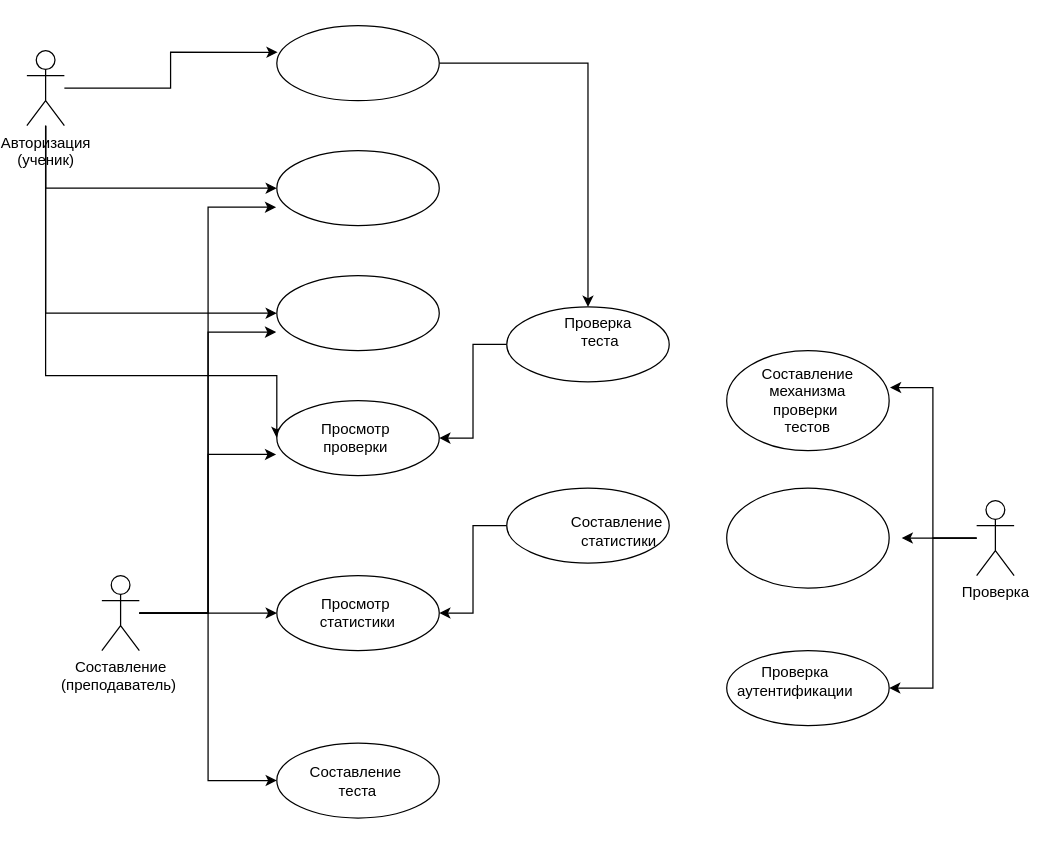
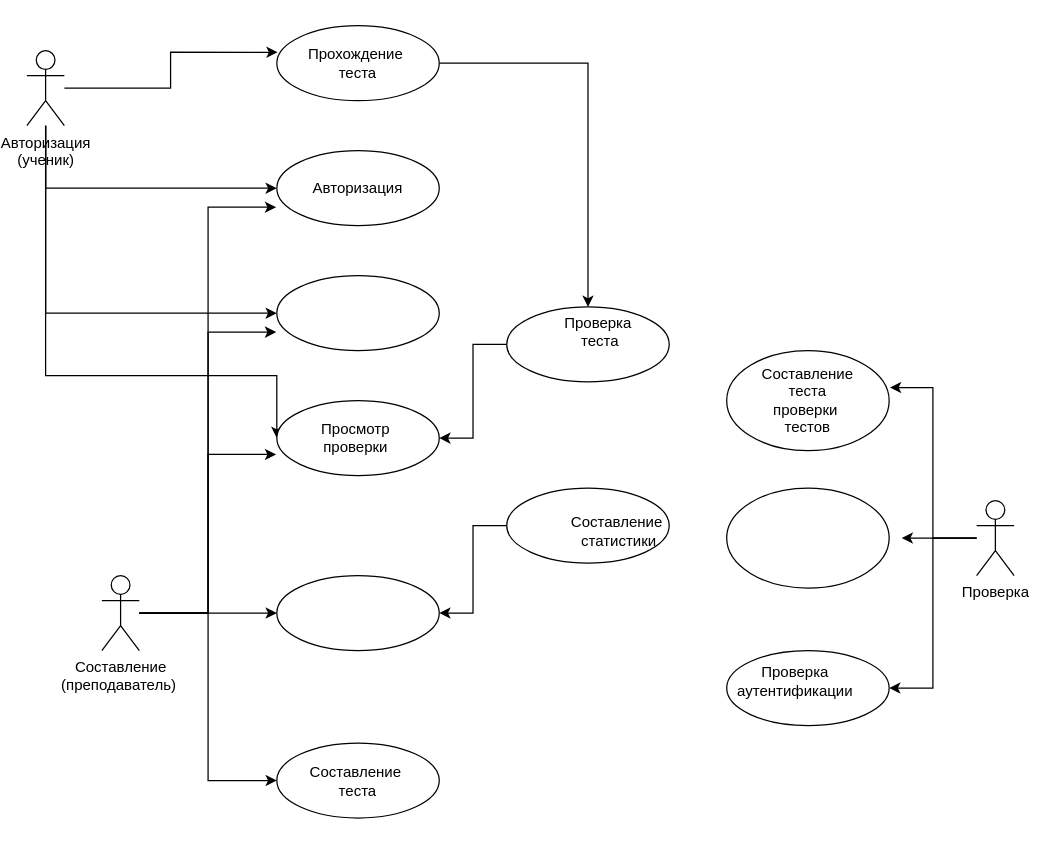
none -> (358, 63)
none -> (358, 188)
(808, 401) -> (808, 401)
(358, 613) -> none
